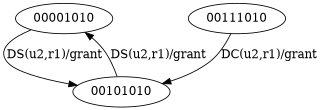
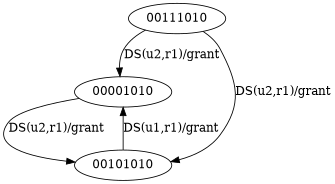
none -> (127, 45)
(159, 55) -> (171, 129)
(269, 55) -> (283, 92)
